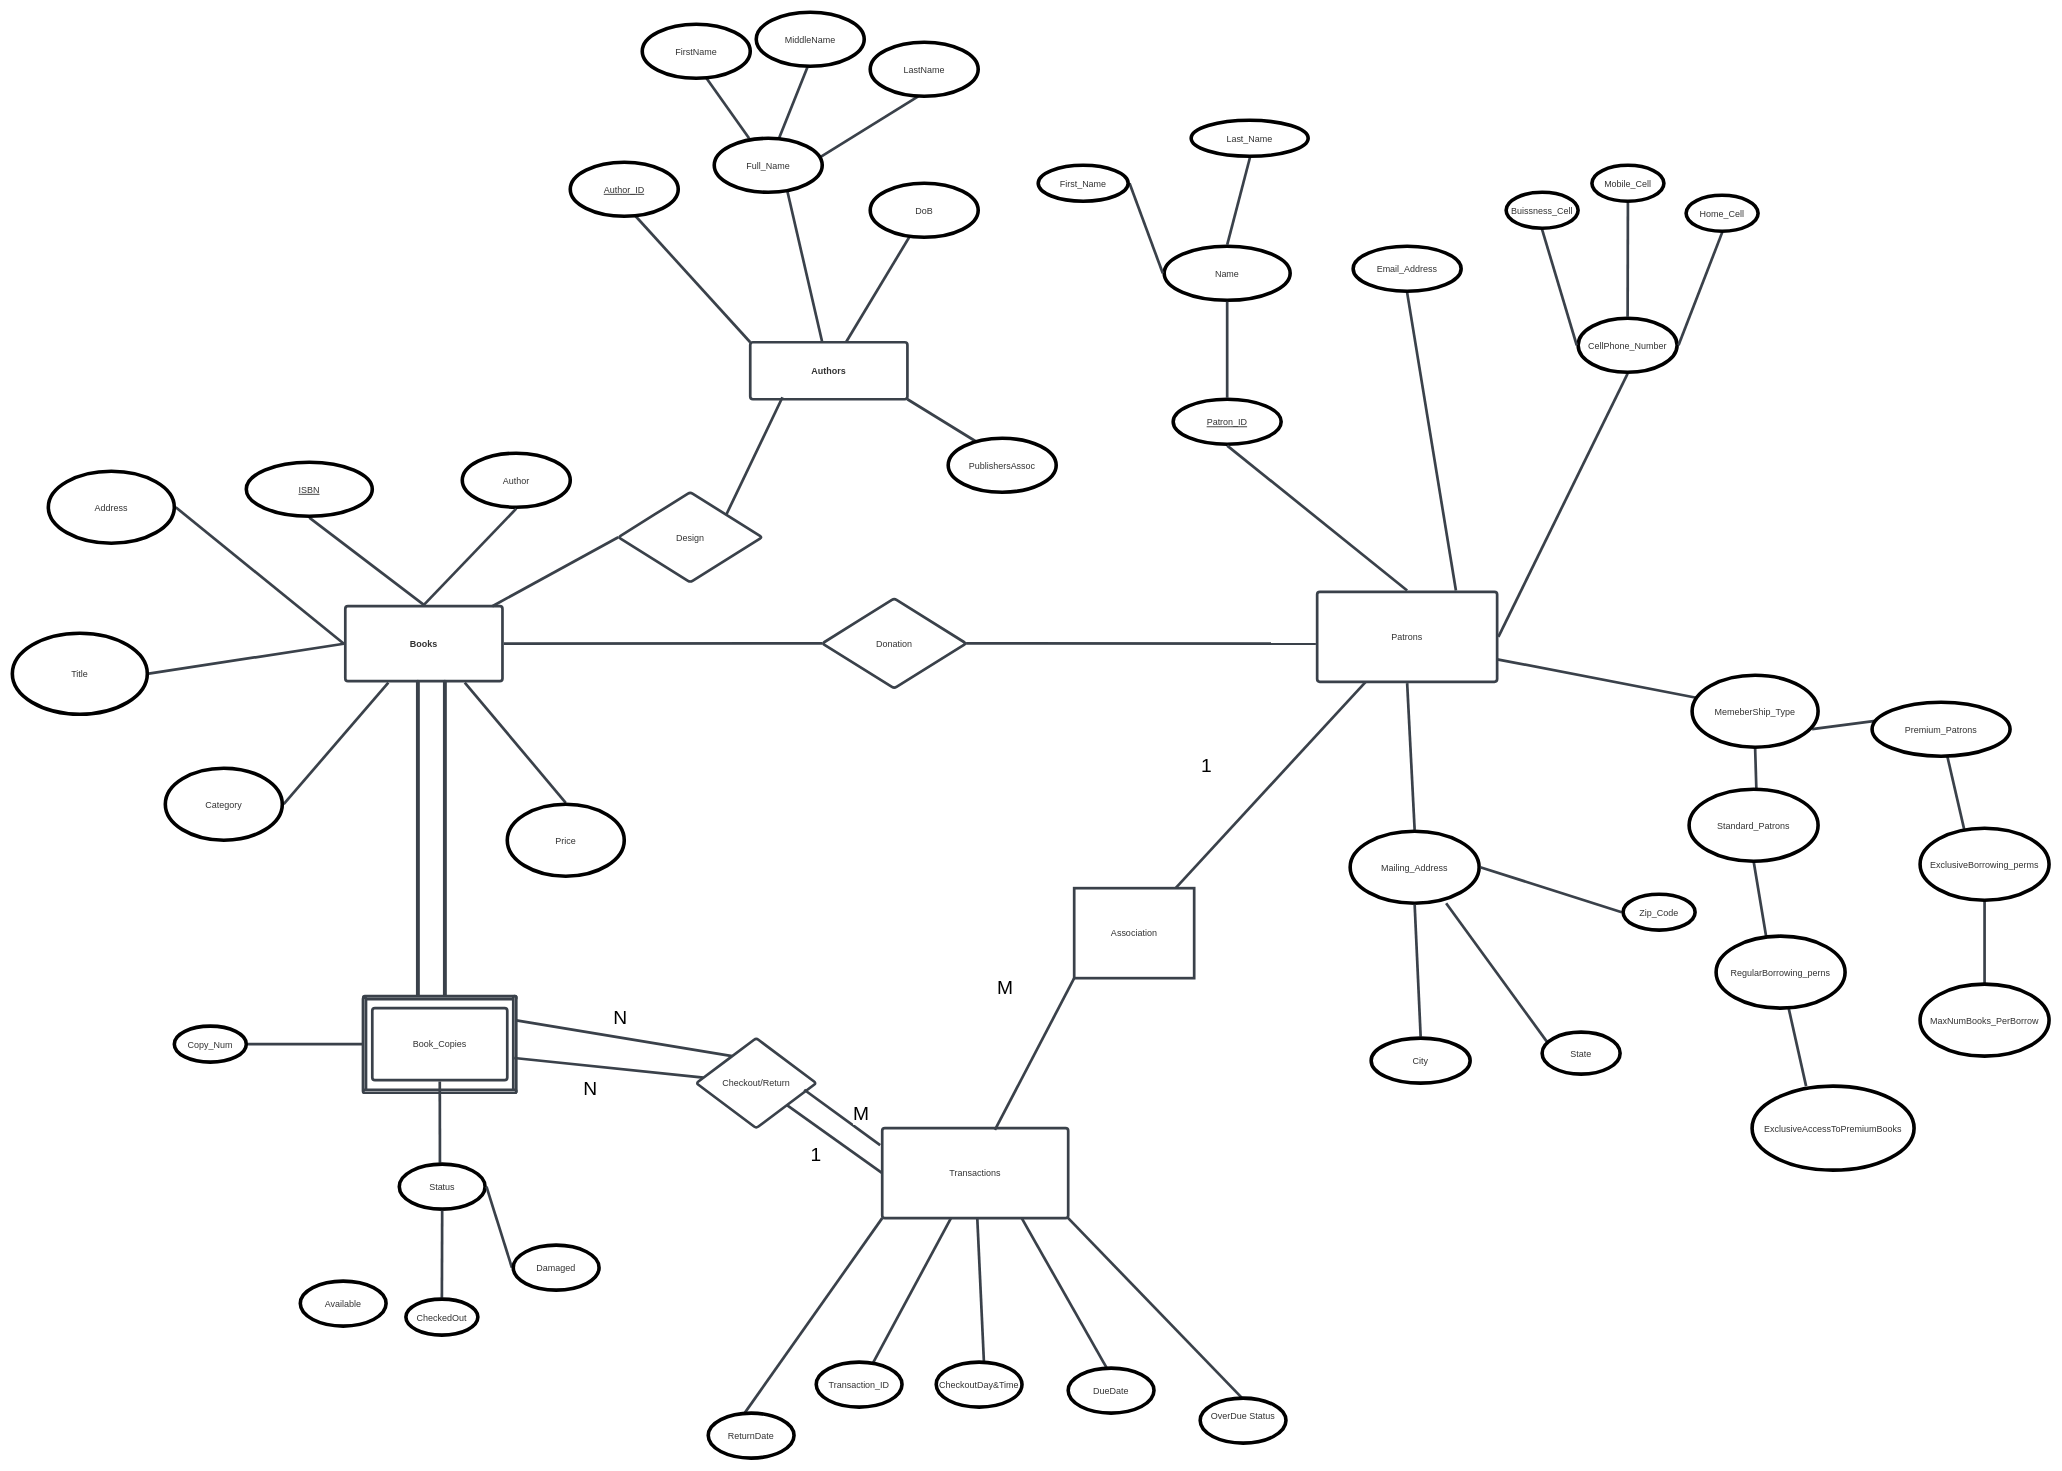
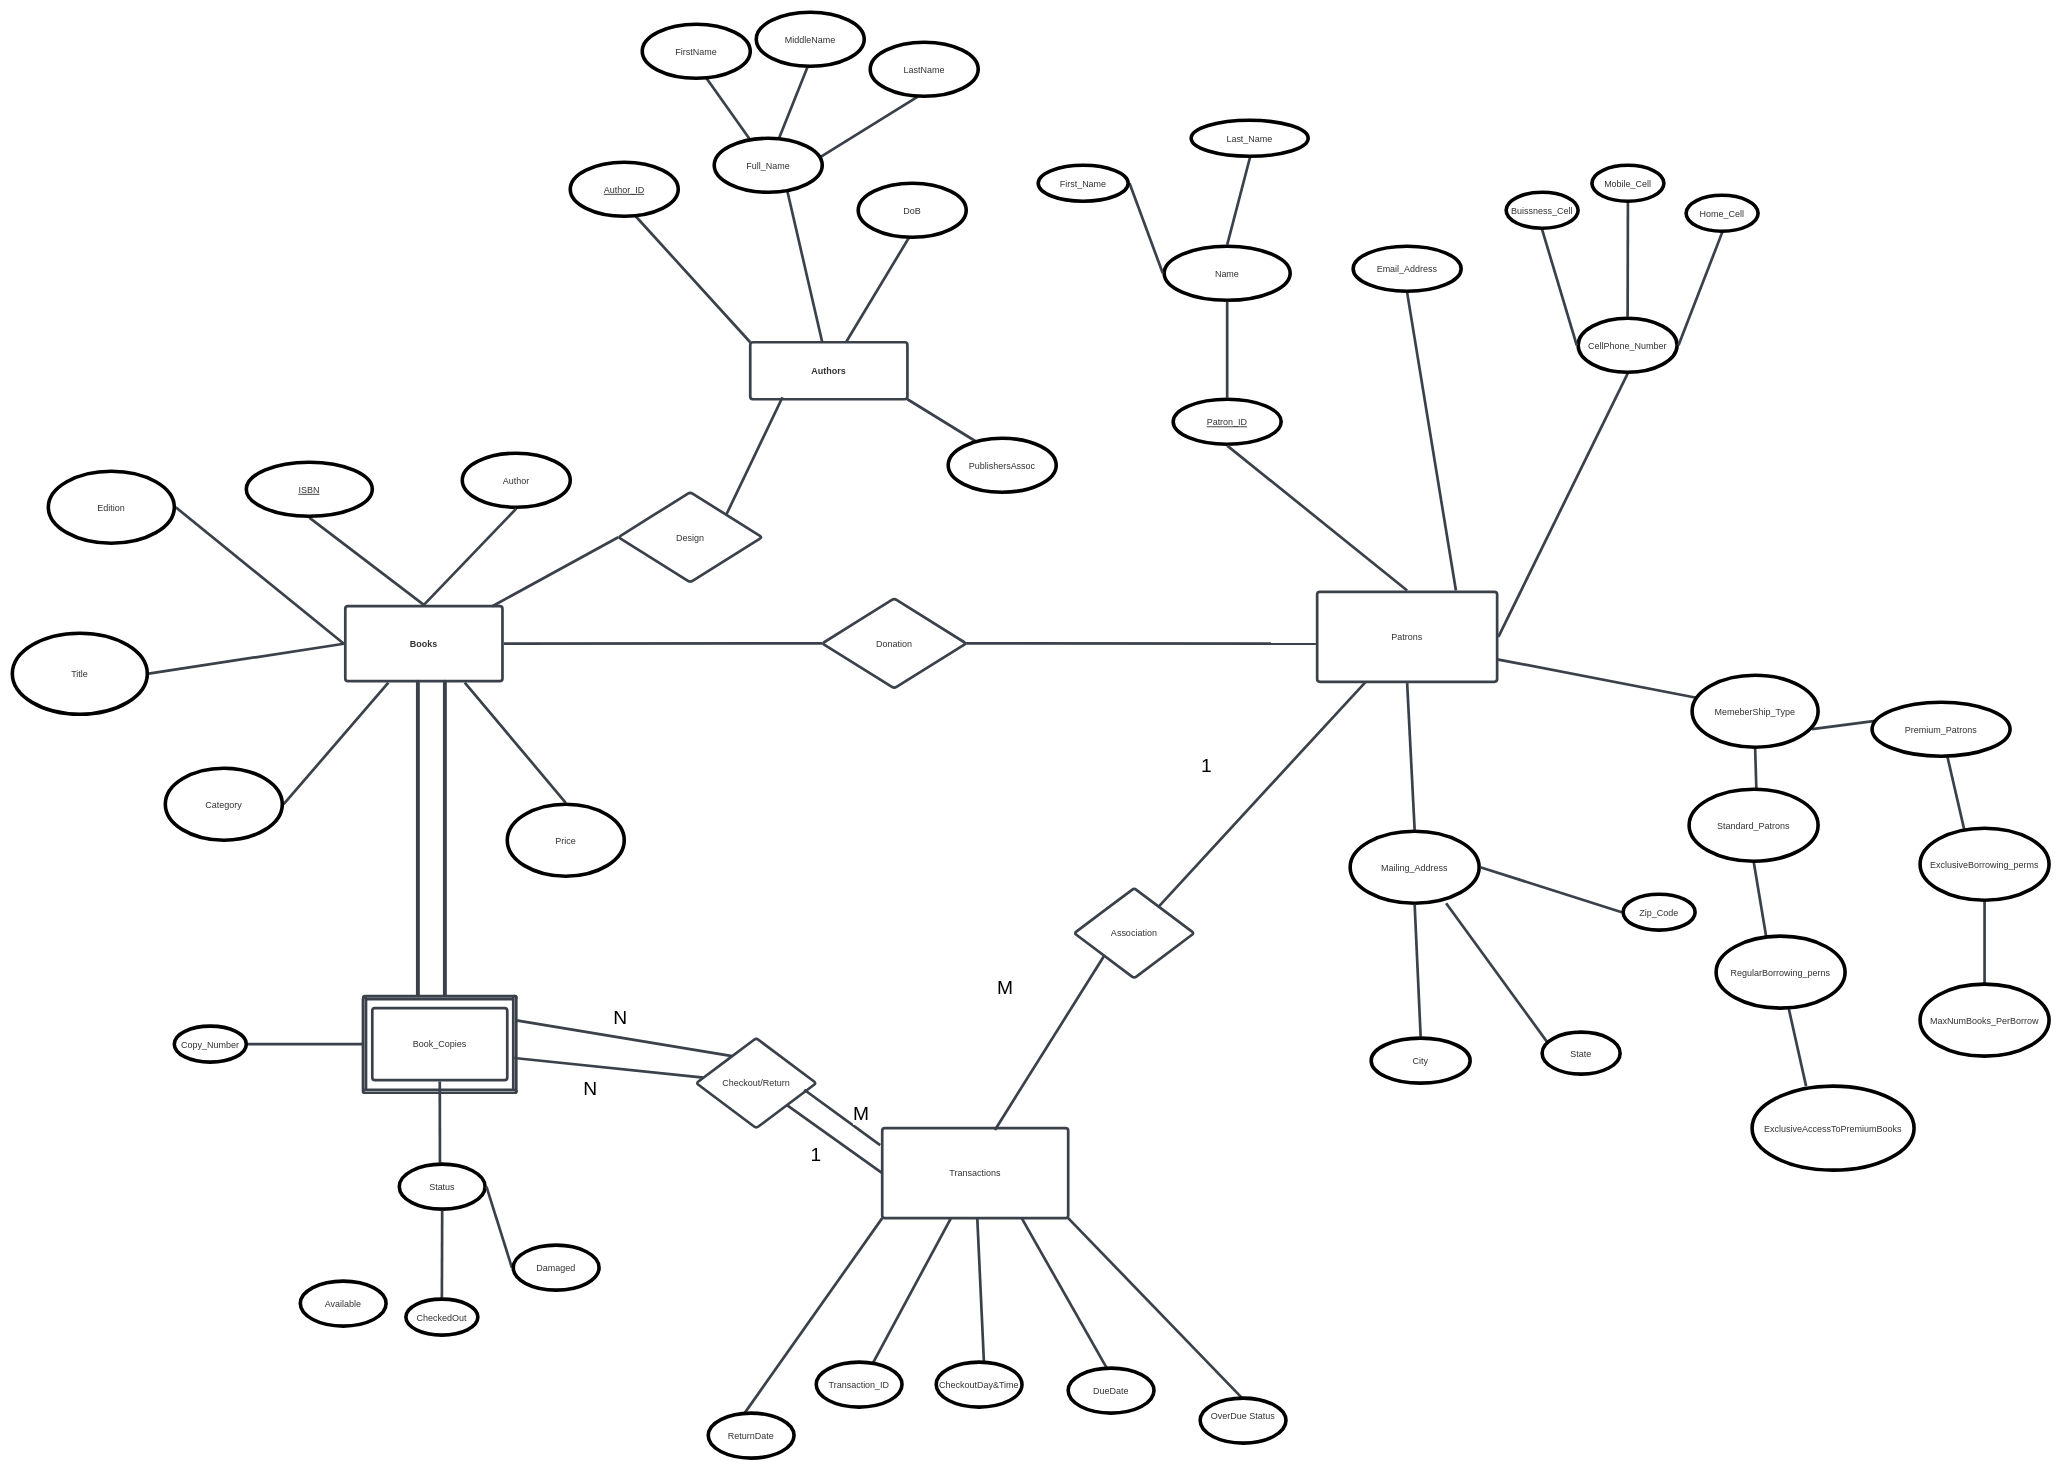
(924, 210) -> (912, 210)
(111, 508) -> (111, 508)
(1134, 933) -> (1134, 933)
(210, 1045) -> (210, 1045)
